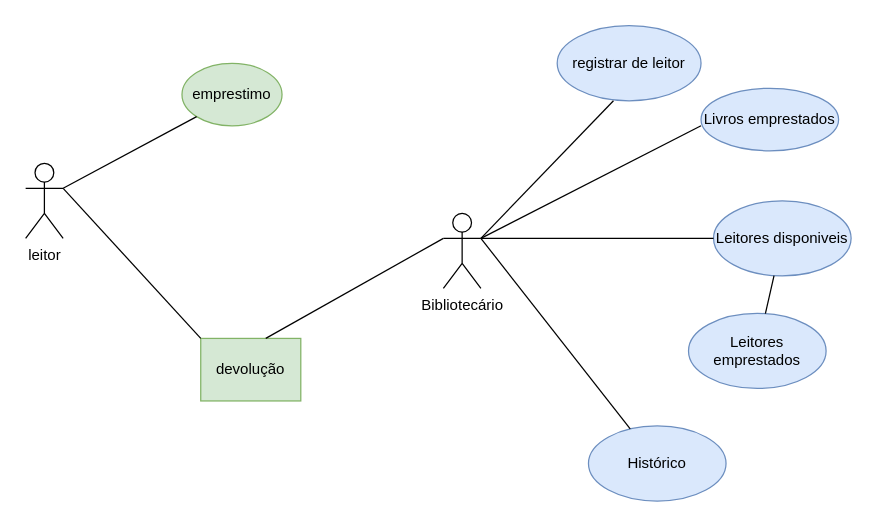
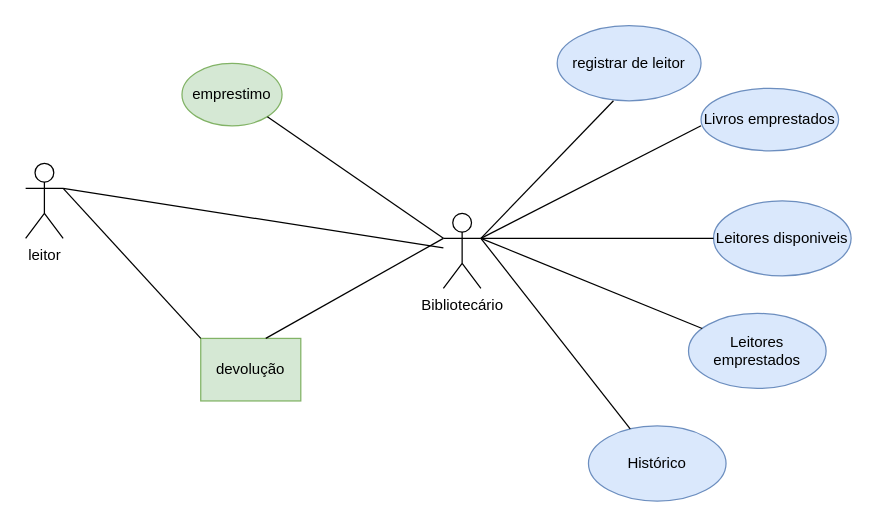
(130, 152) -> (255, 218)
none -> (354, 176)
(769, 295) -> (595, 285)
